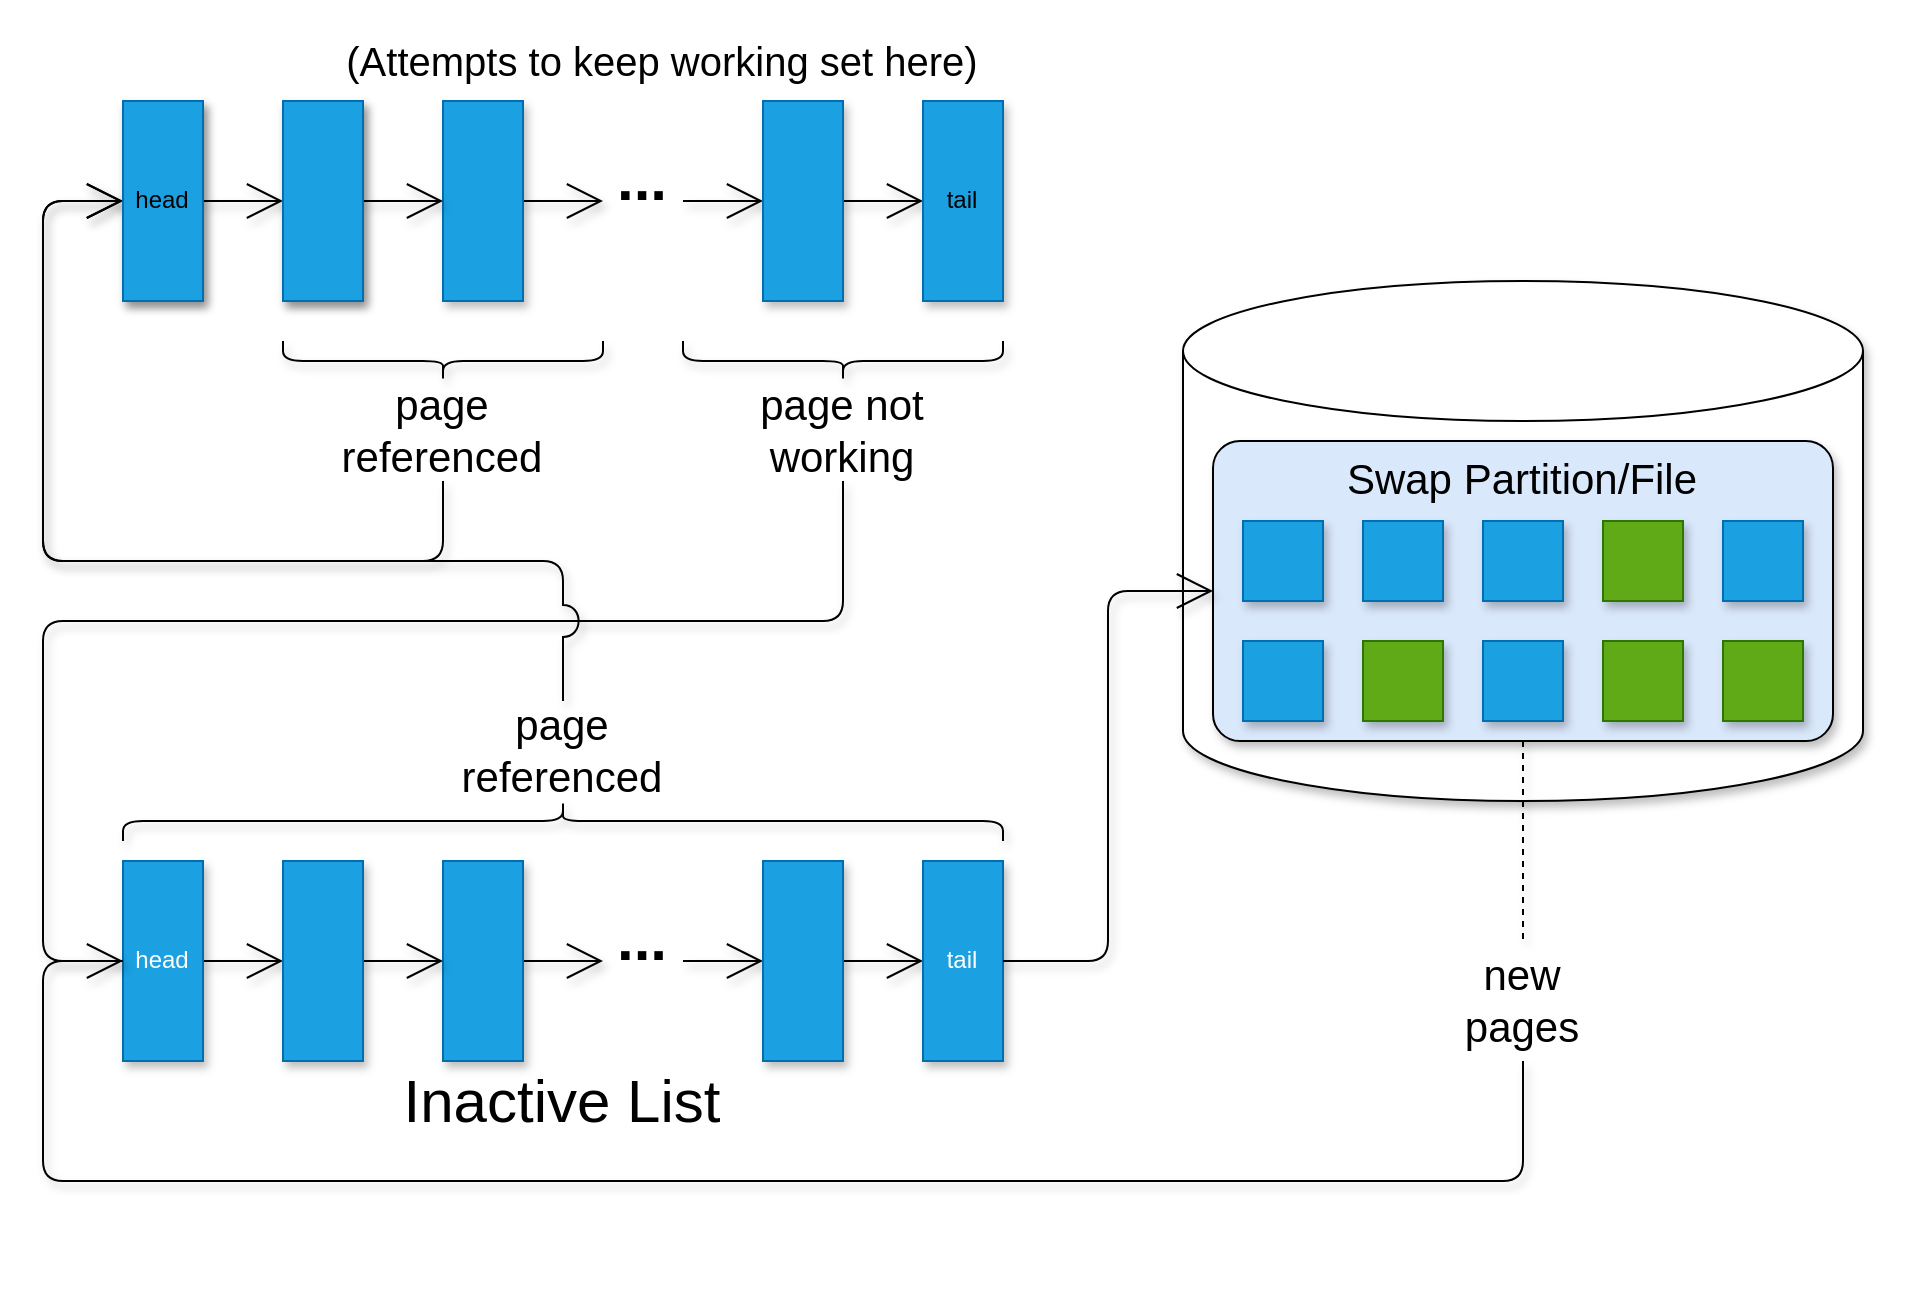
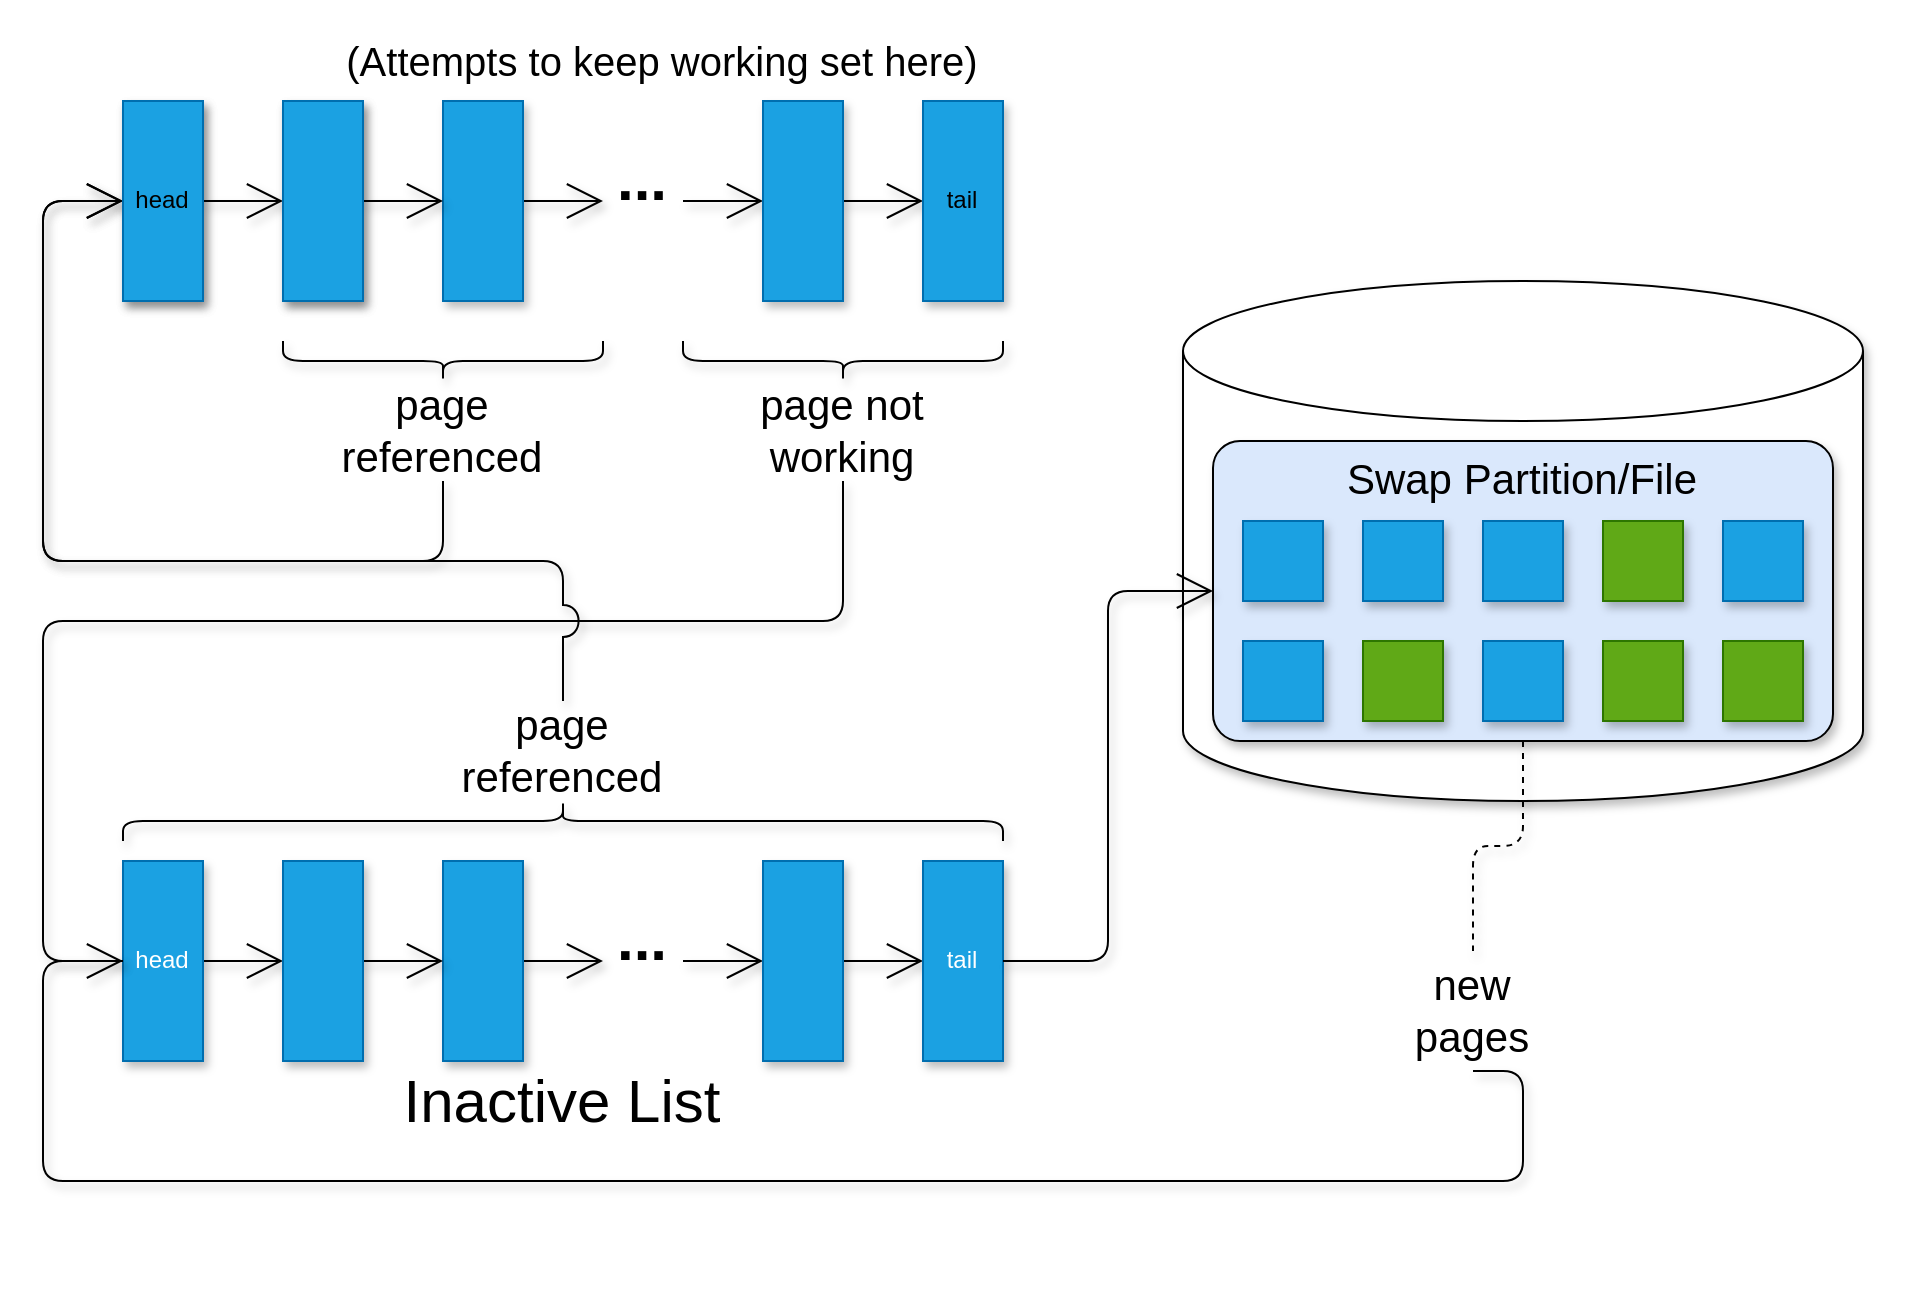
(1523, 1001) -> (1473, 1011)
